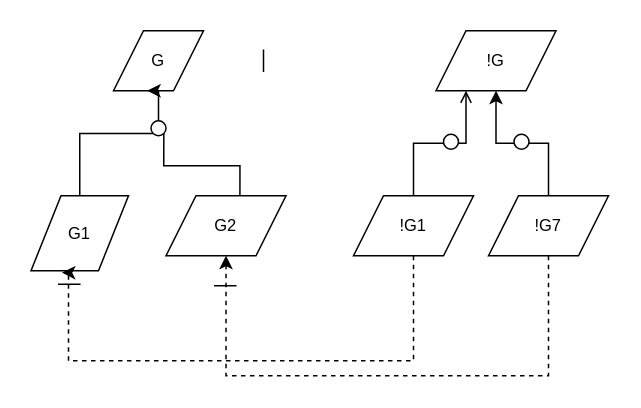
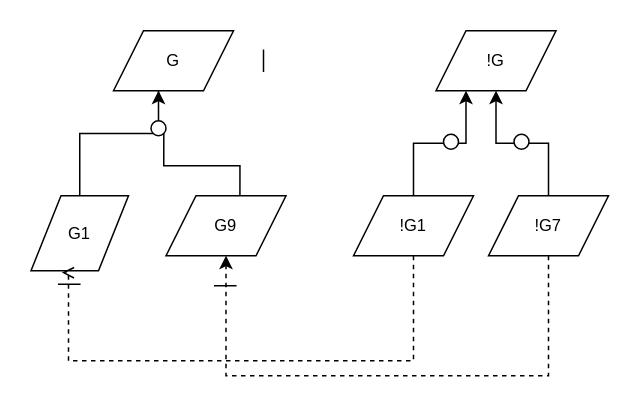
(158, 61) -> (173, 61)
(466, 99) -> (466, 102)
(226, 226) -> (226, 226)
(68, 274) -> (68, 273)
